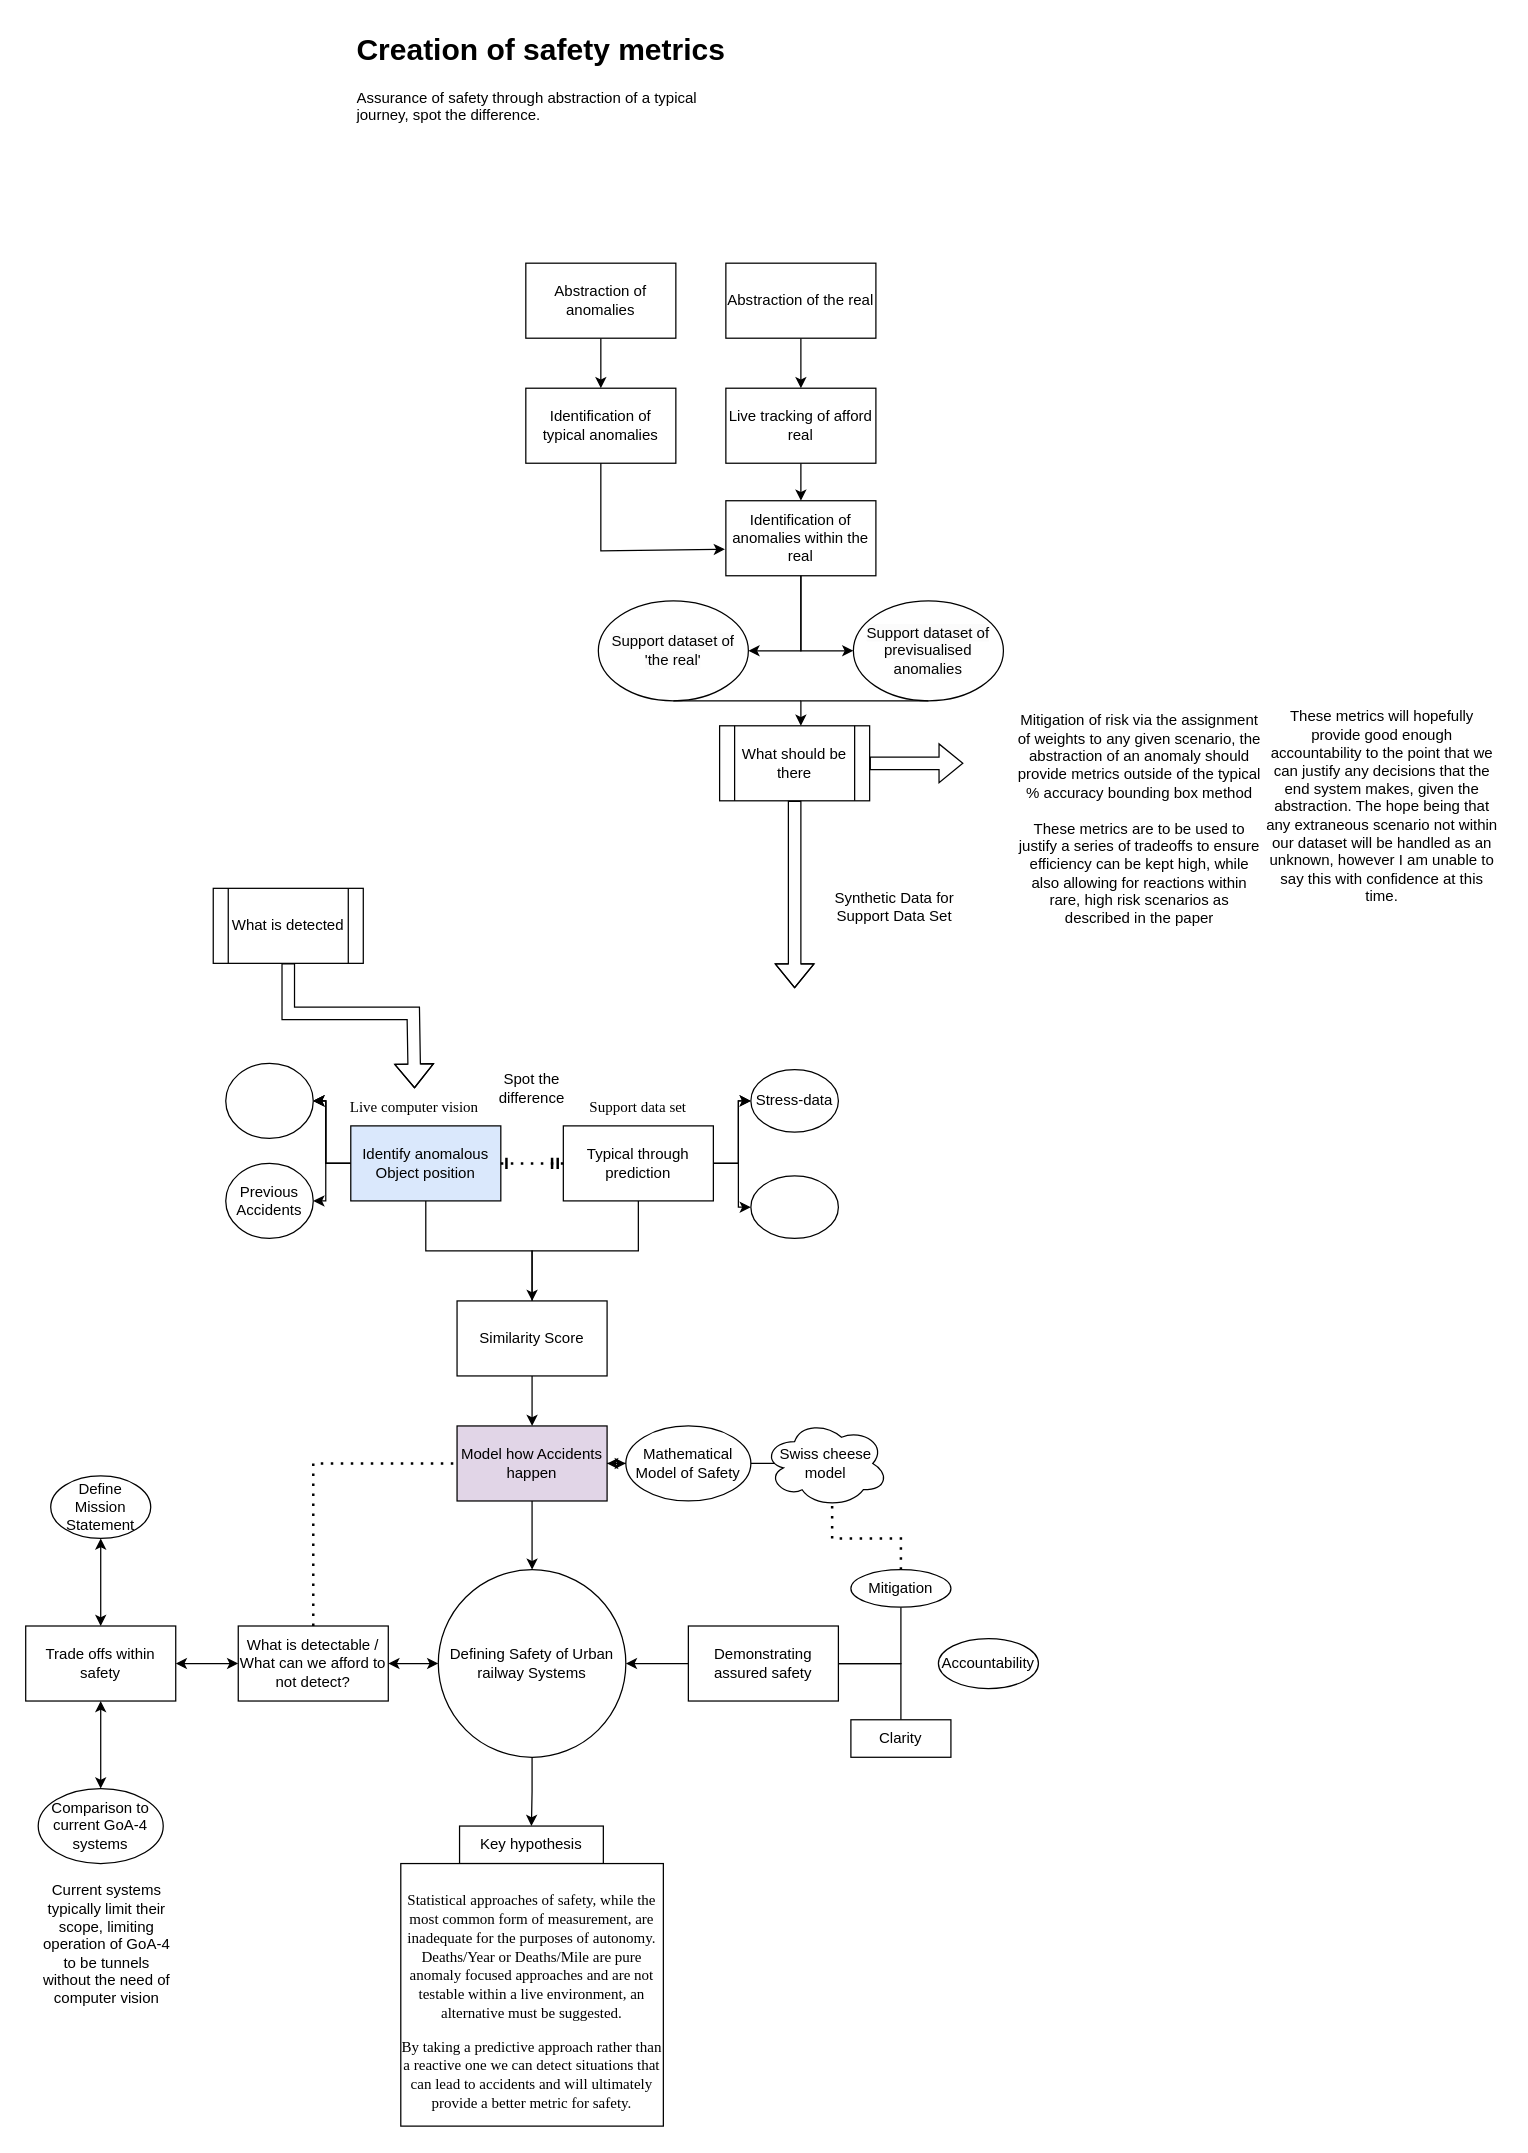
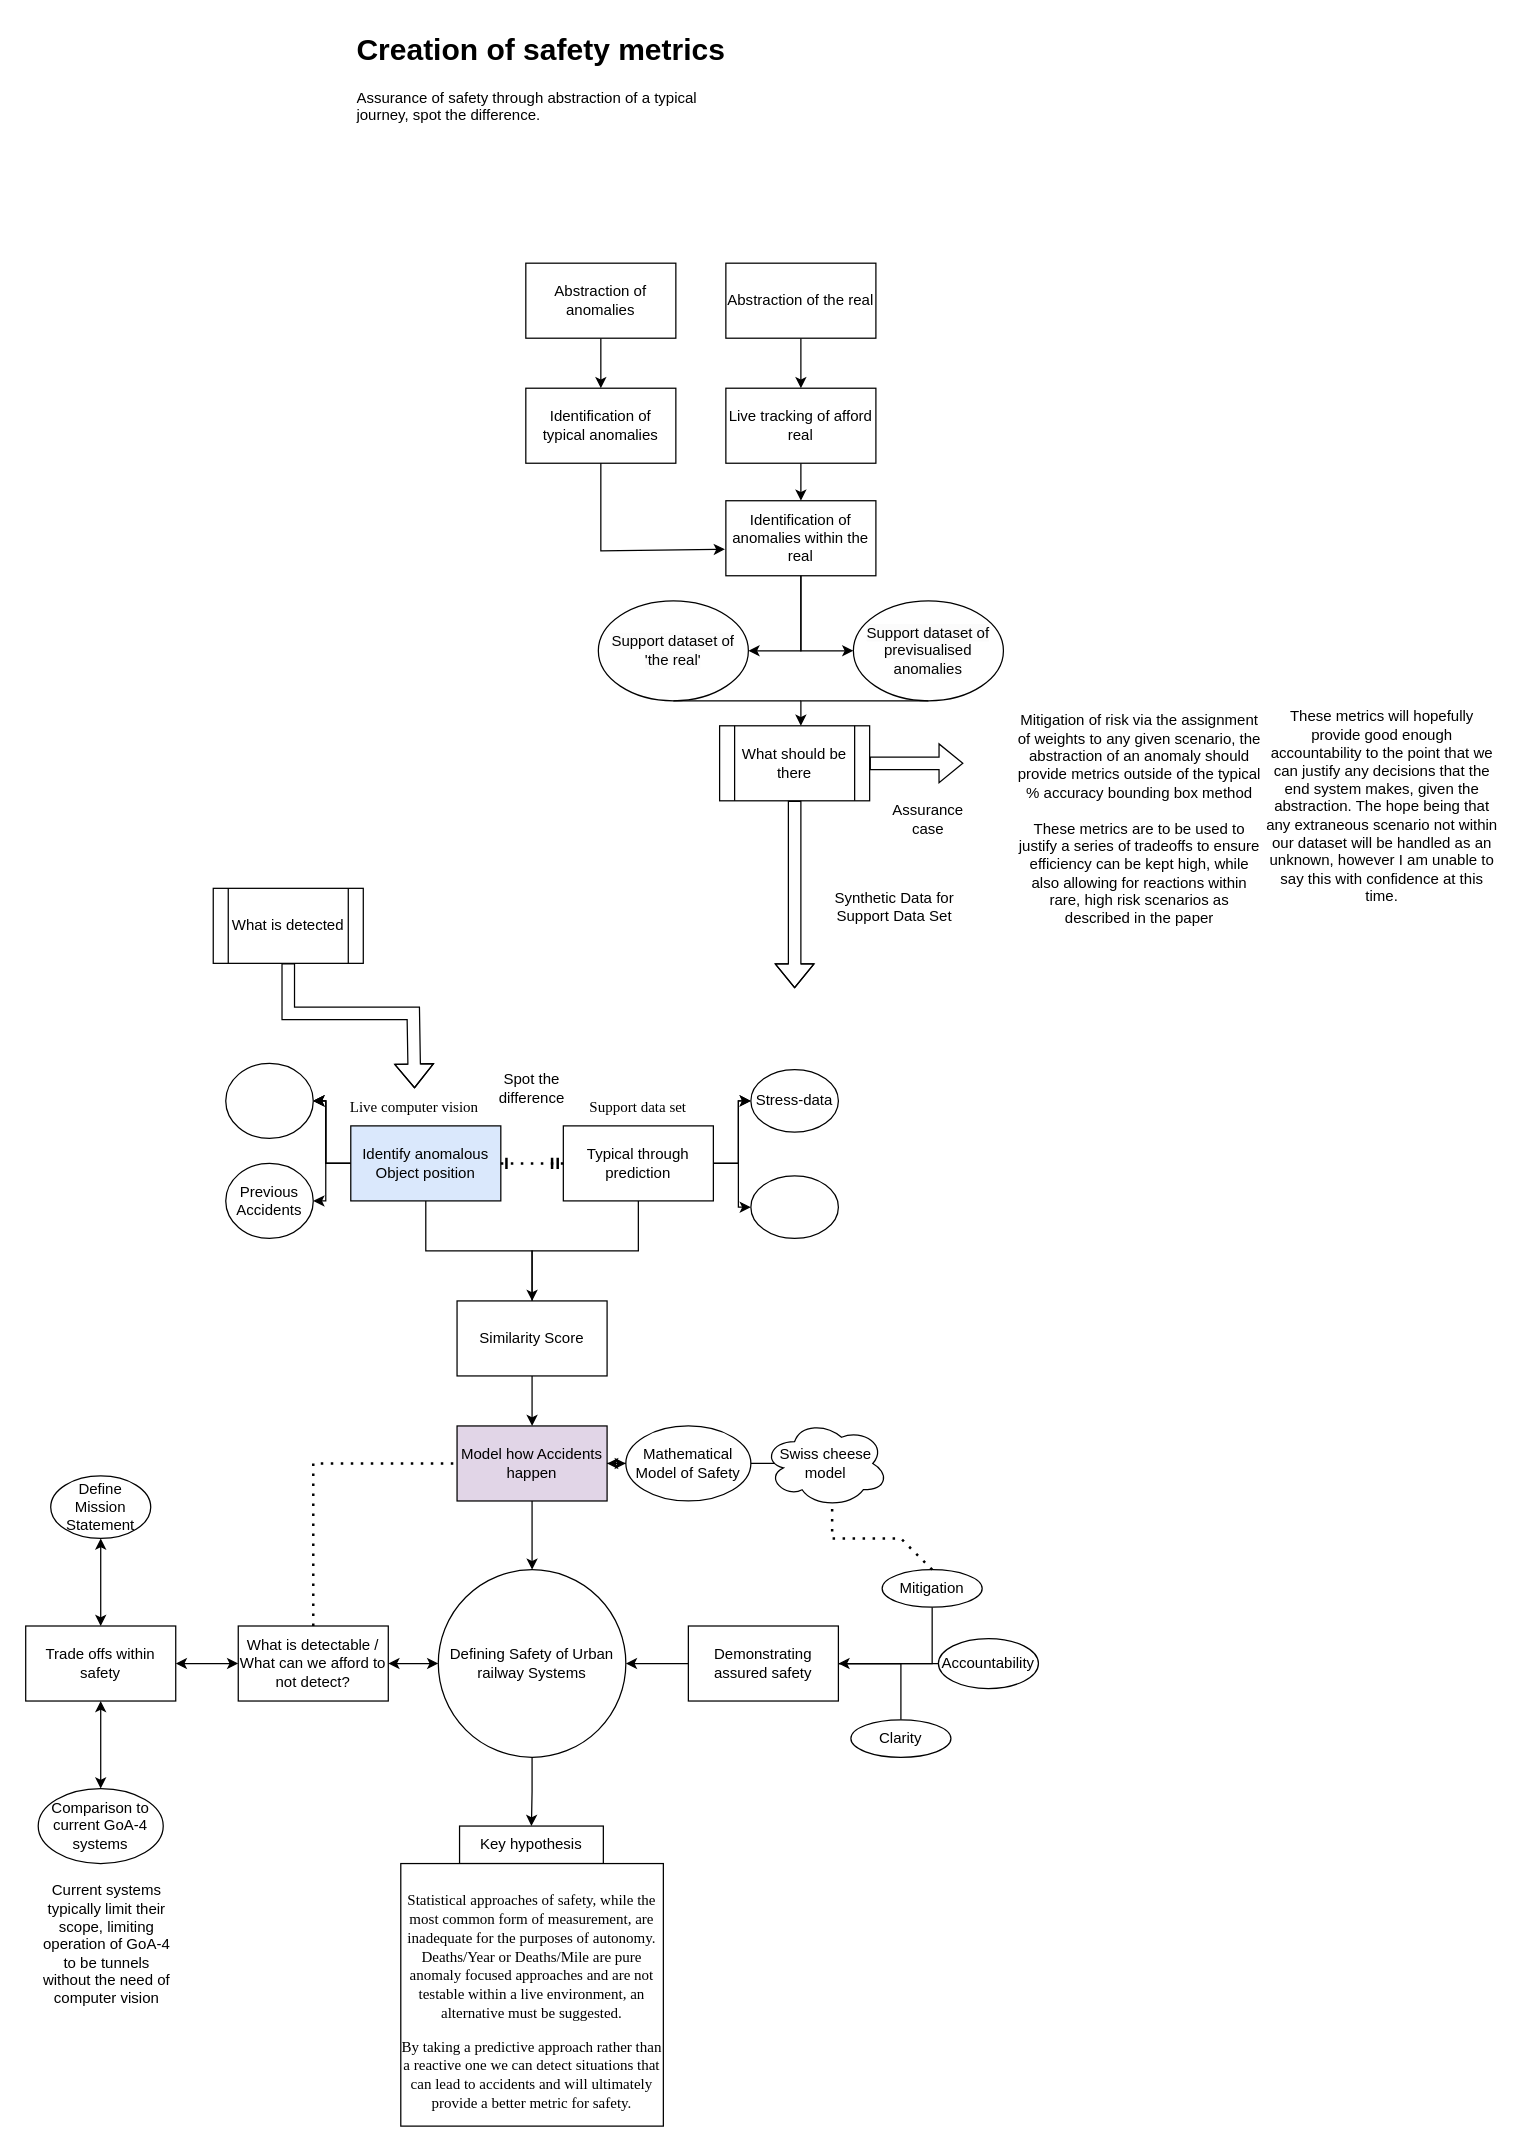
none -> (928, 819)
(901, 1588) -> (932, 1588)
none -> (935, 1663)
(901, 1738) -> (901, 1738)
